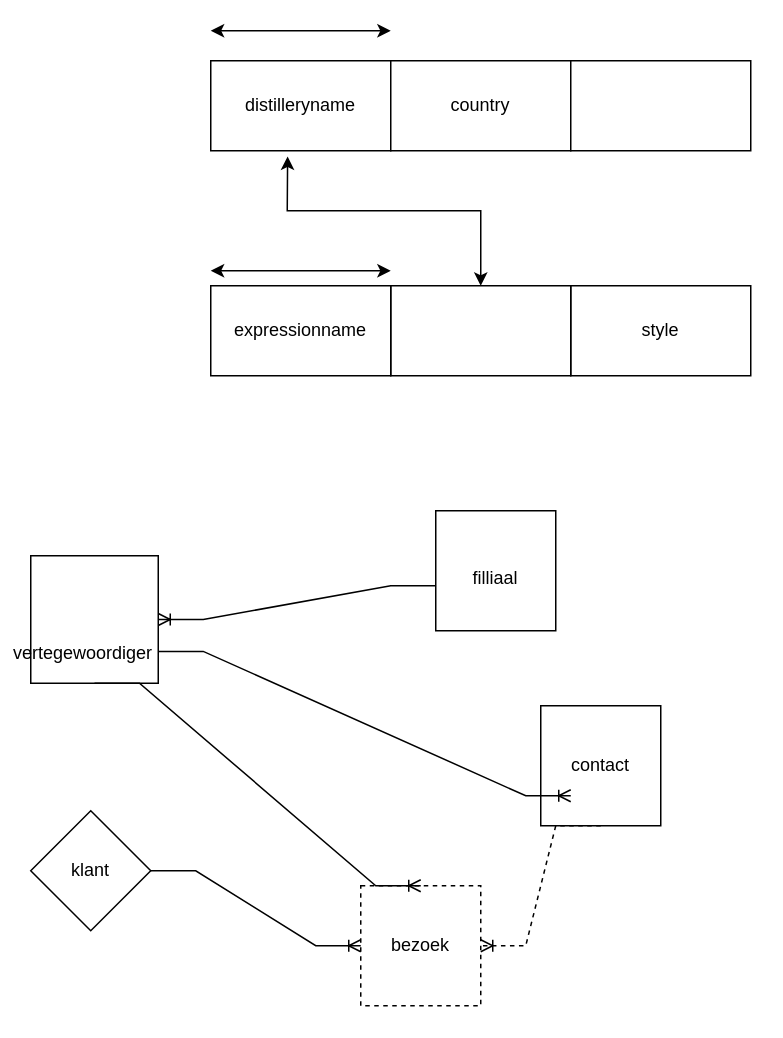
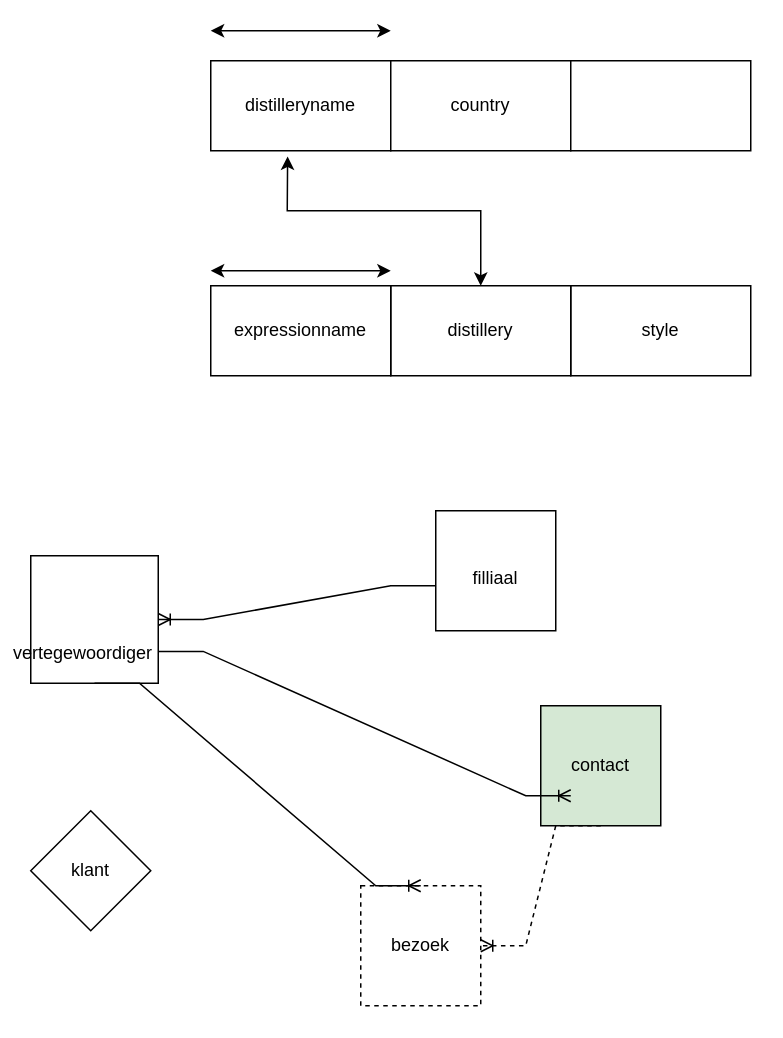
none -> (481, 331)
(601, 766) -> (601, 766)
(255, 908) -> none
